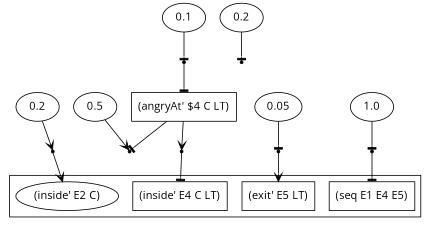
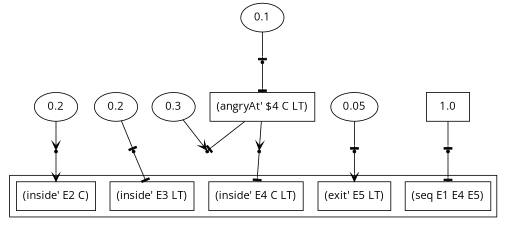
(95, 107) -> (174, 107)
(372, 107) -> (448, 107)
(67, 196) -> (56, 196)
none -> (152, 196)
